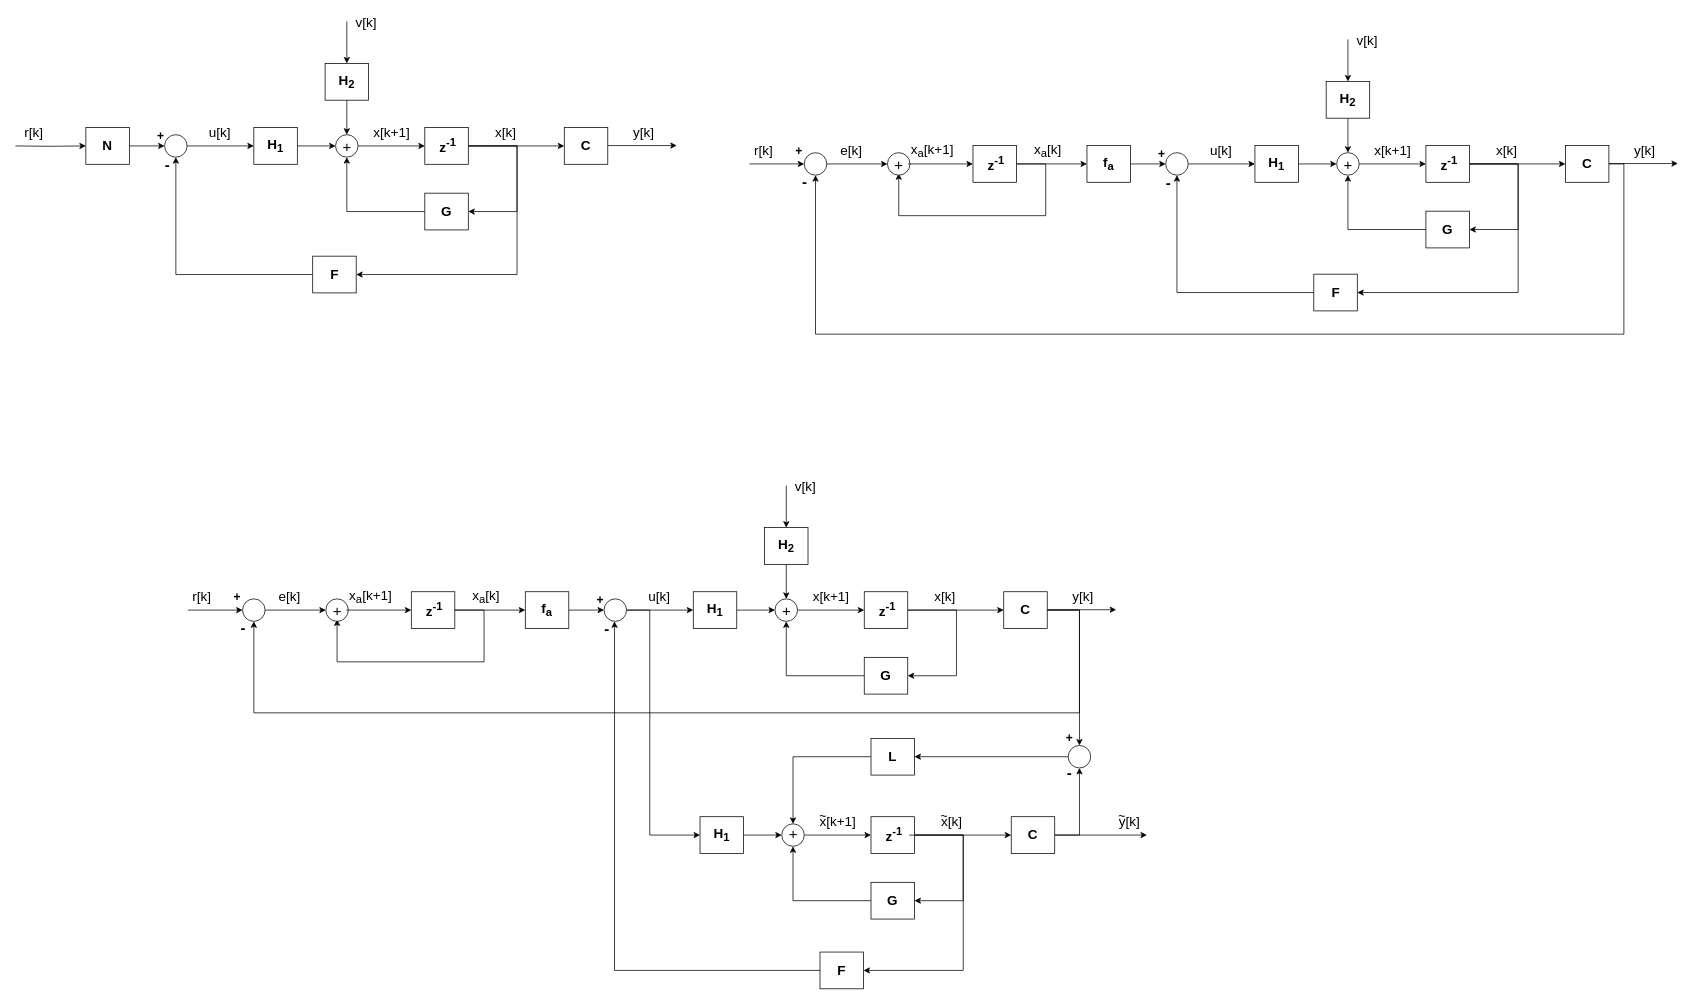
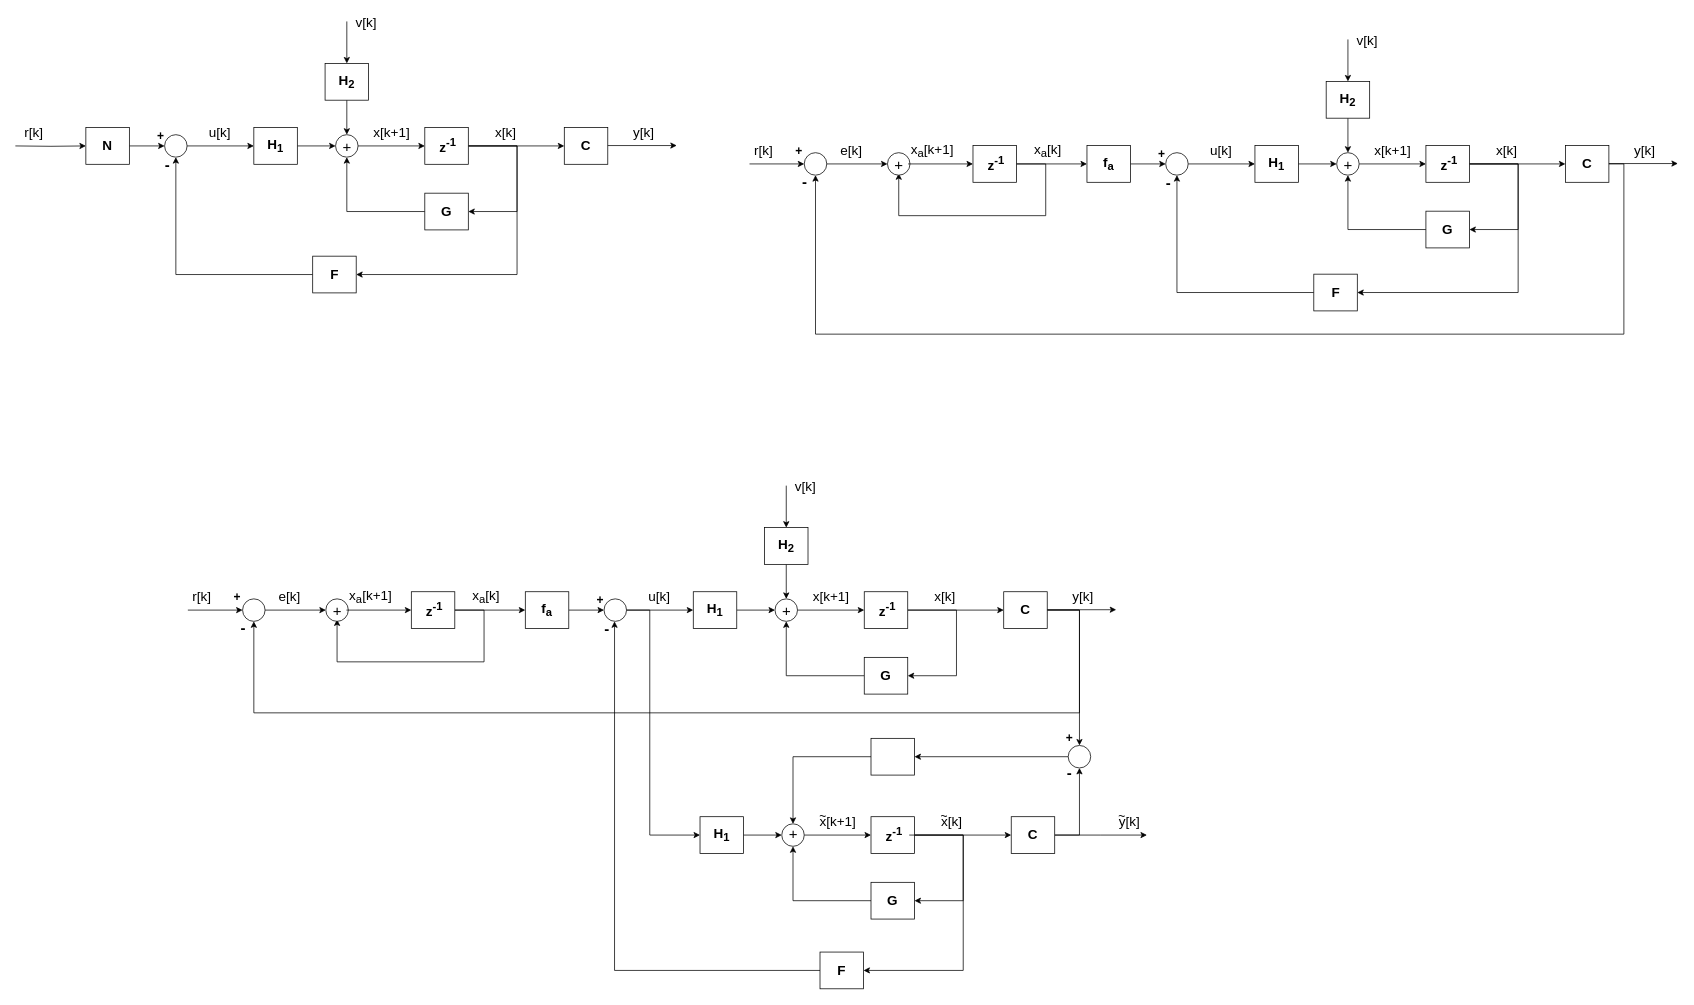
(893, 757) -> none
